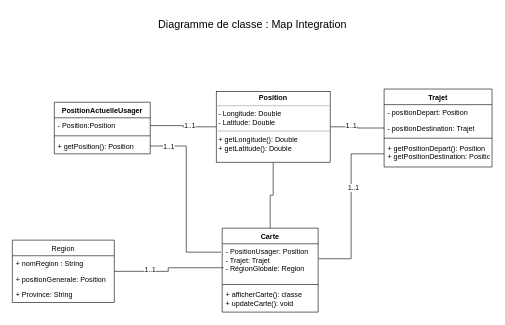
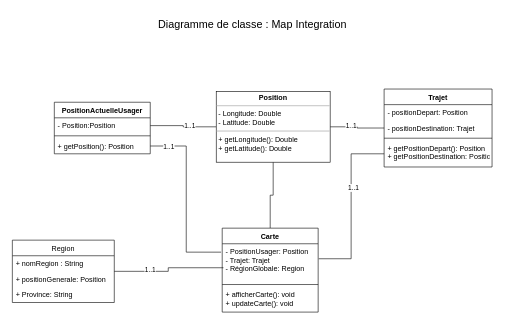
(271, 295) -> (267, 295)
